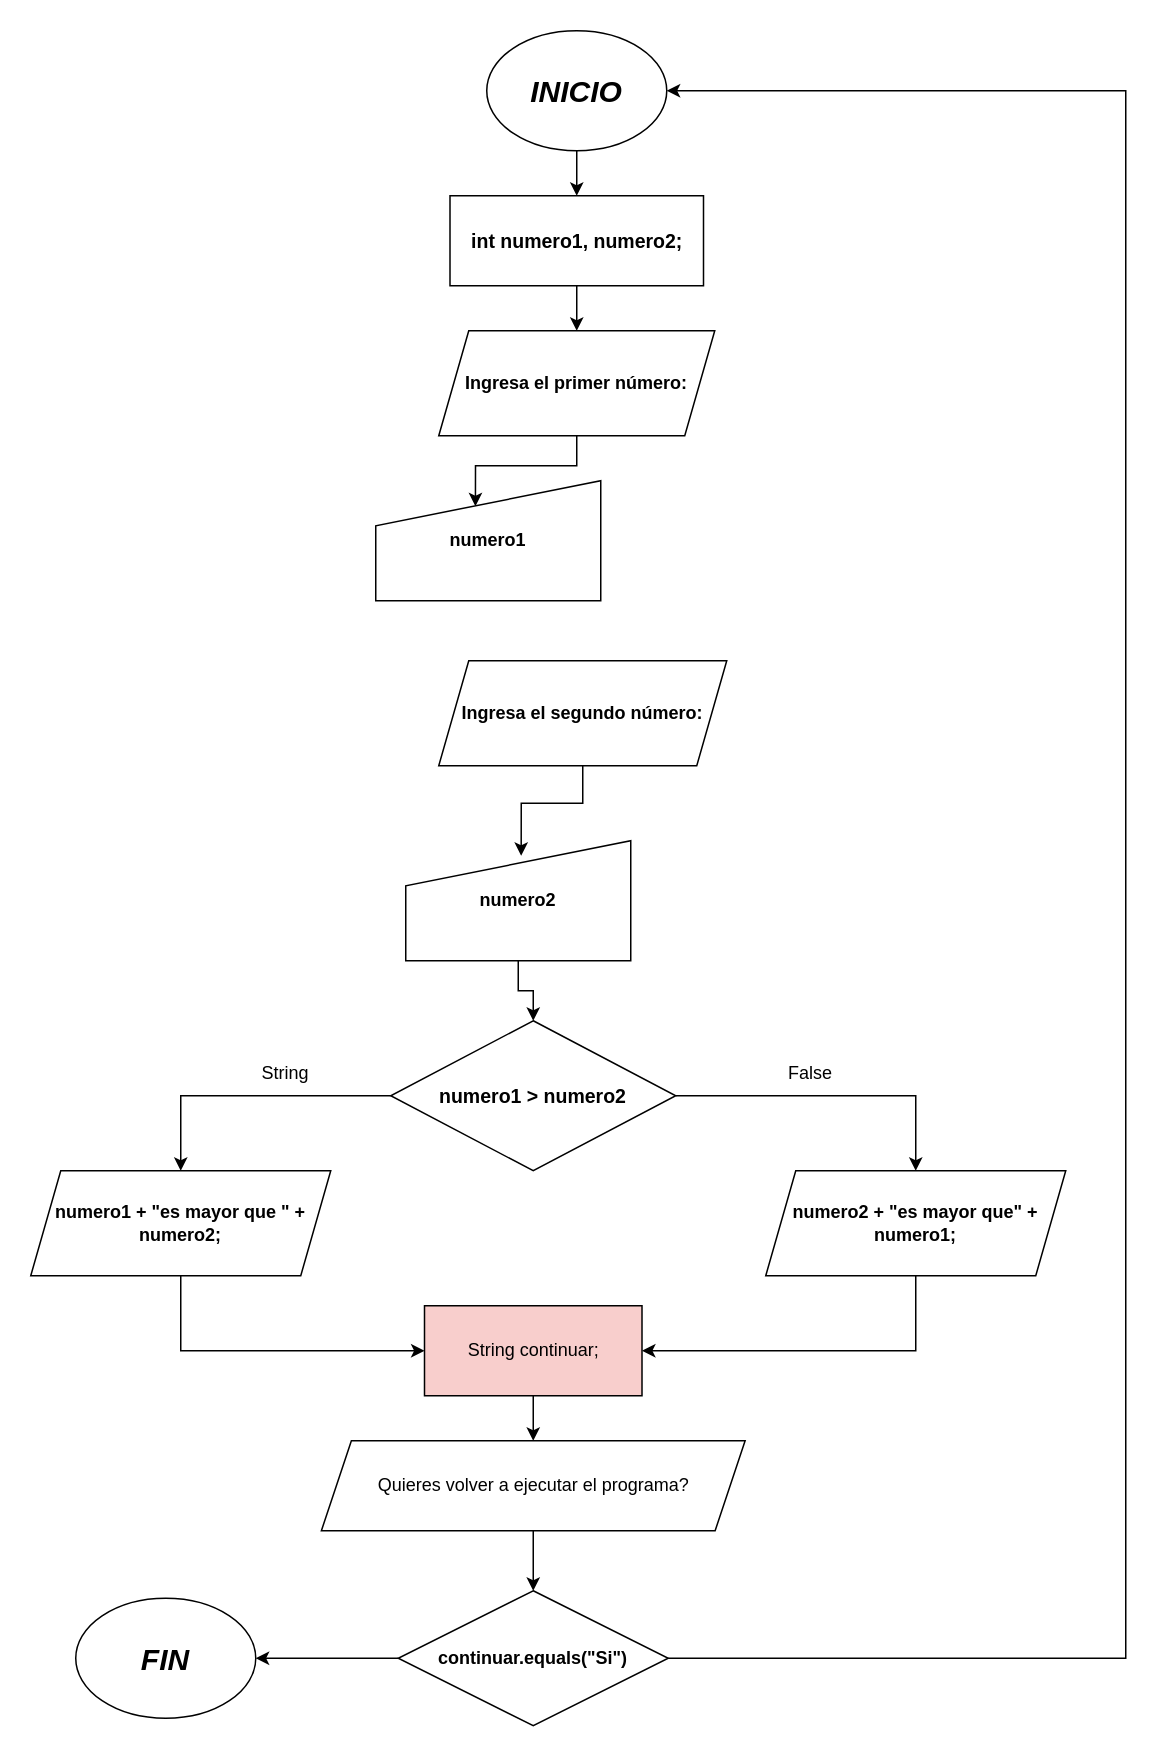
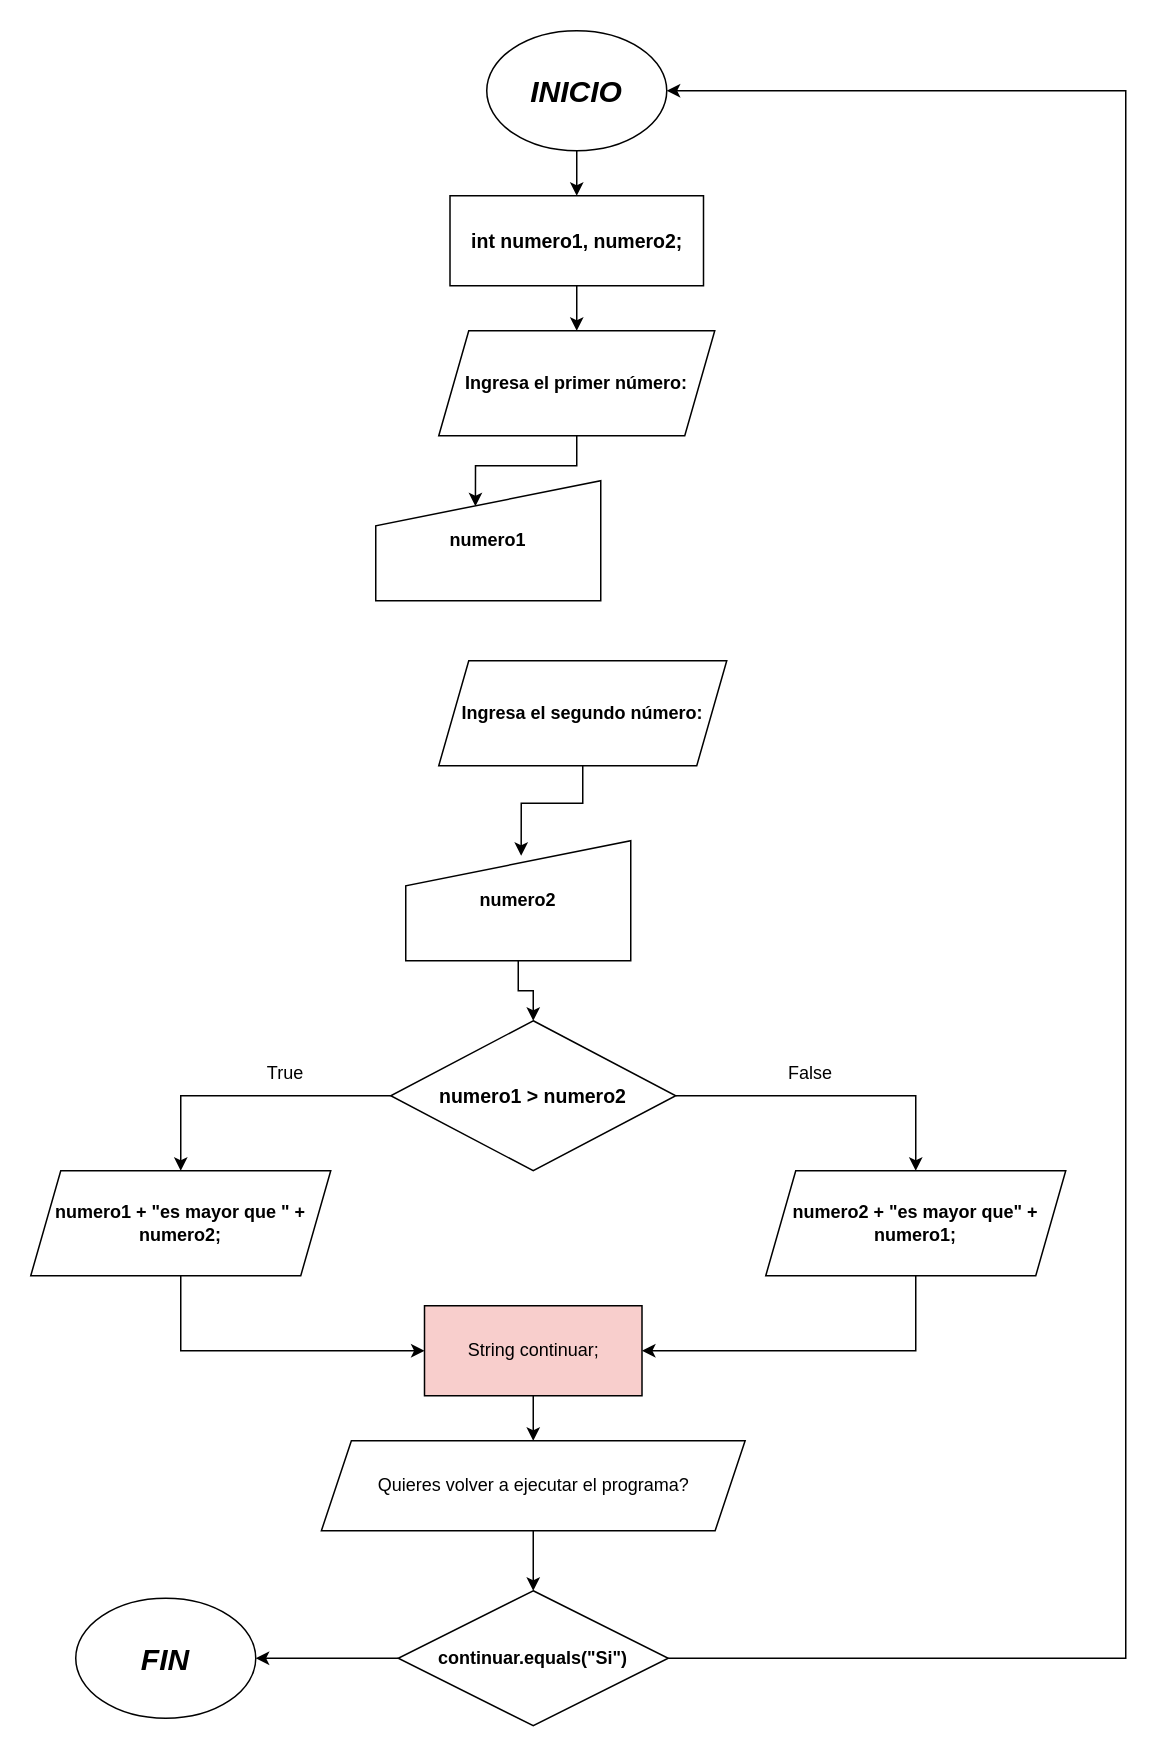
(286, 1073) -> (286, 1073)
